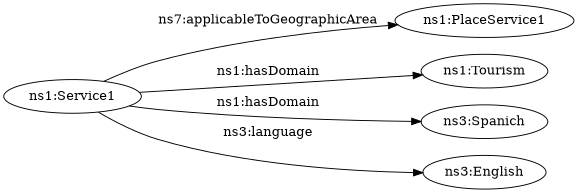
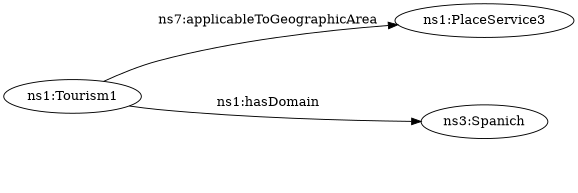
(484, 21) -> (484, 21)
(484, 71) -> none
(73, 96) -> (73, 96)
(484, 172) -> none
